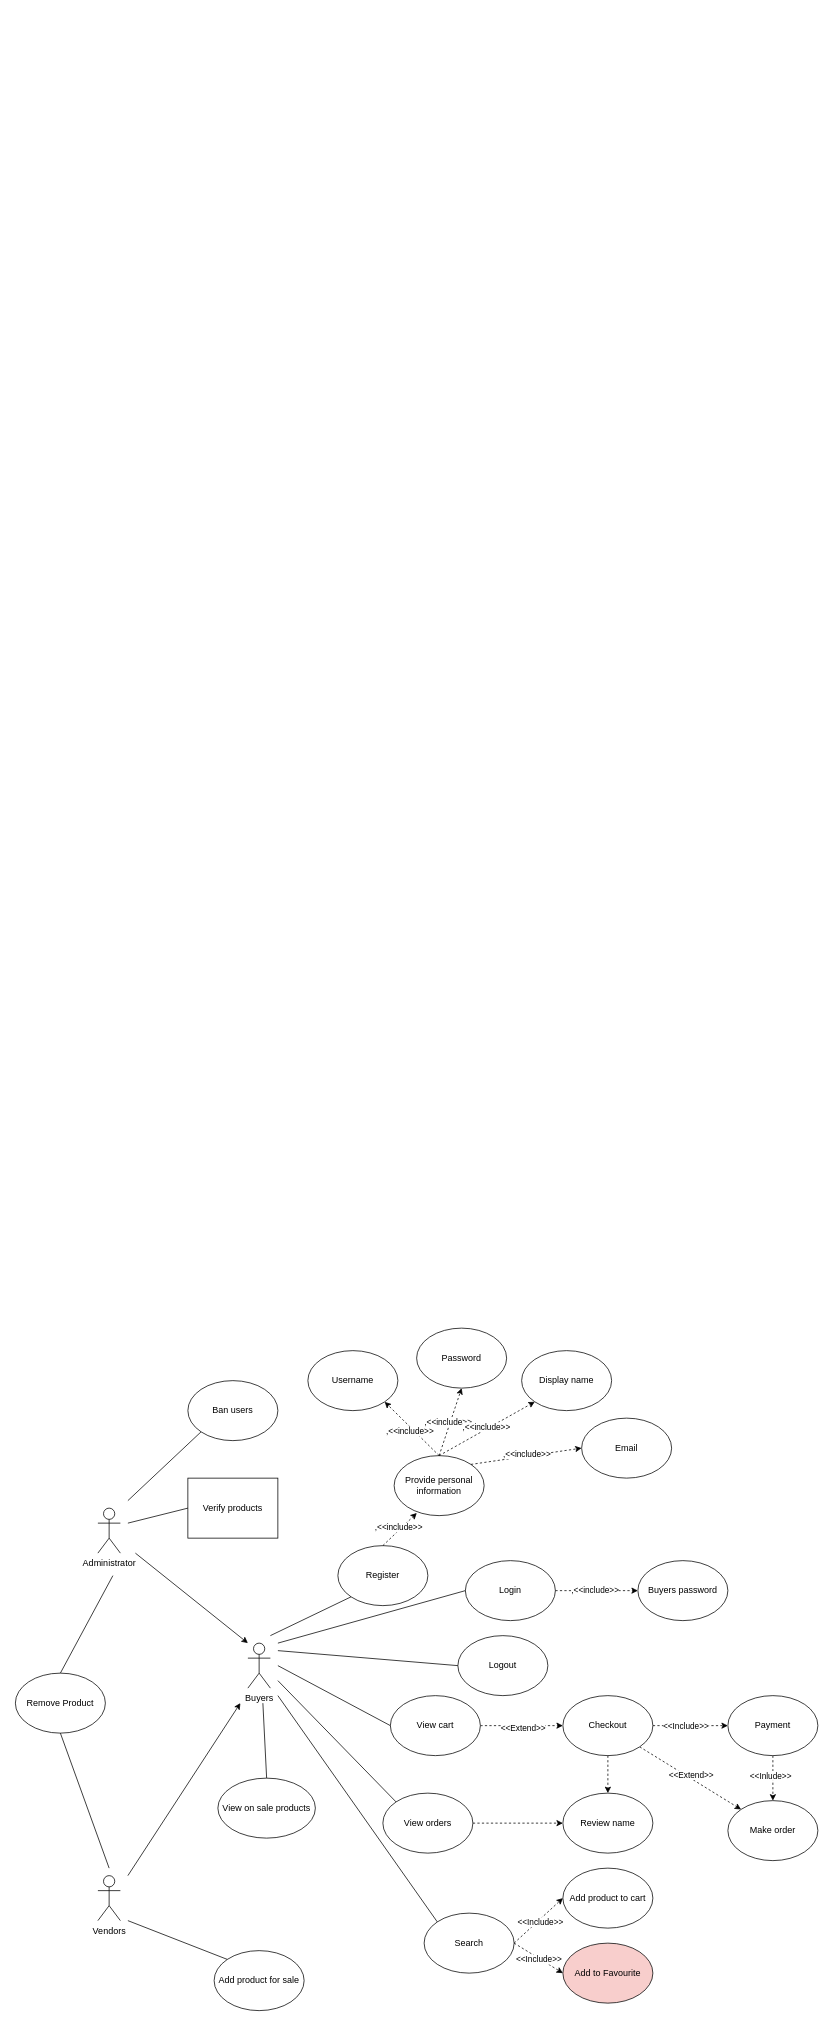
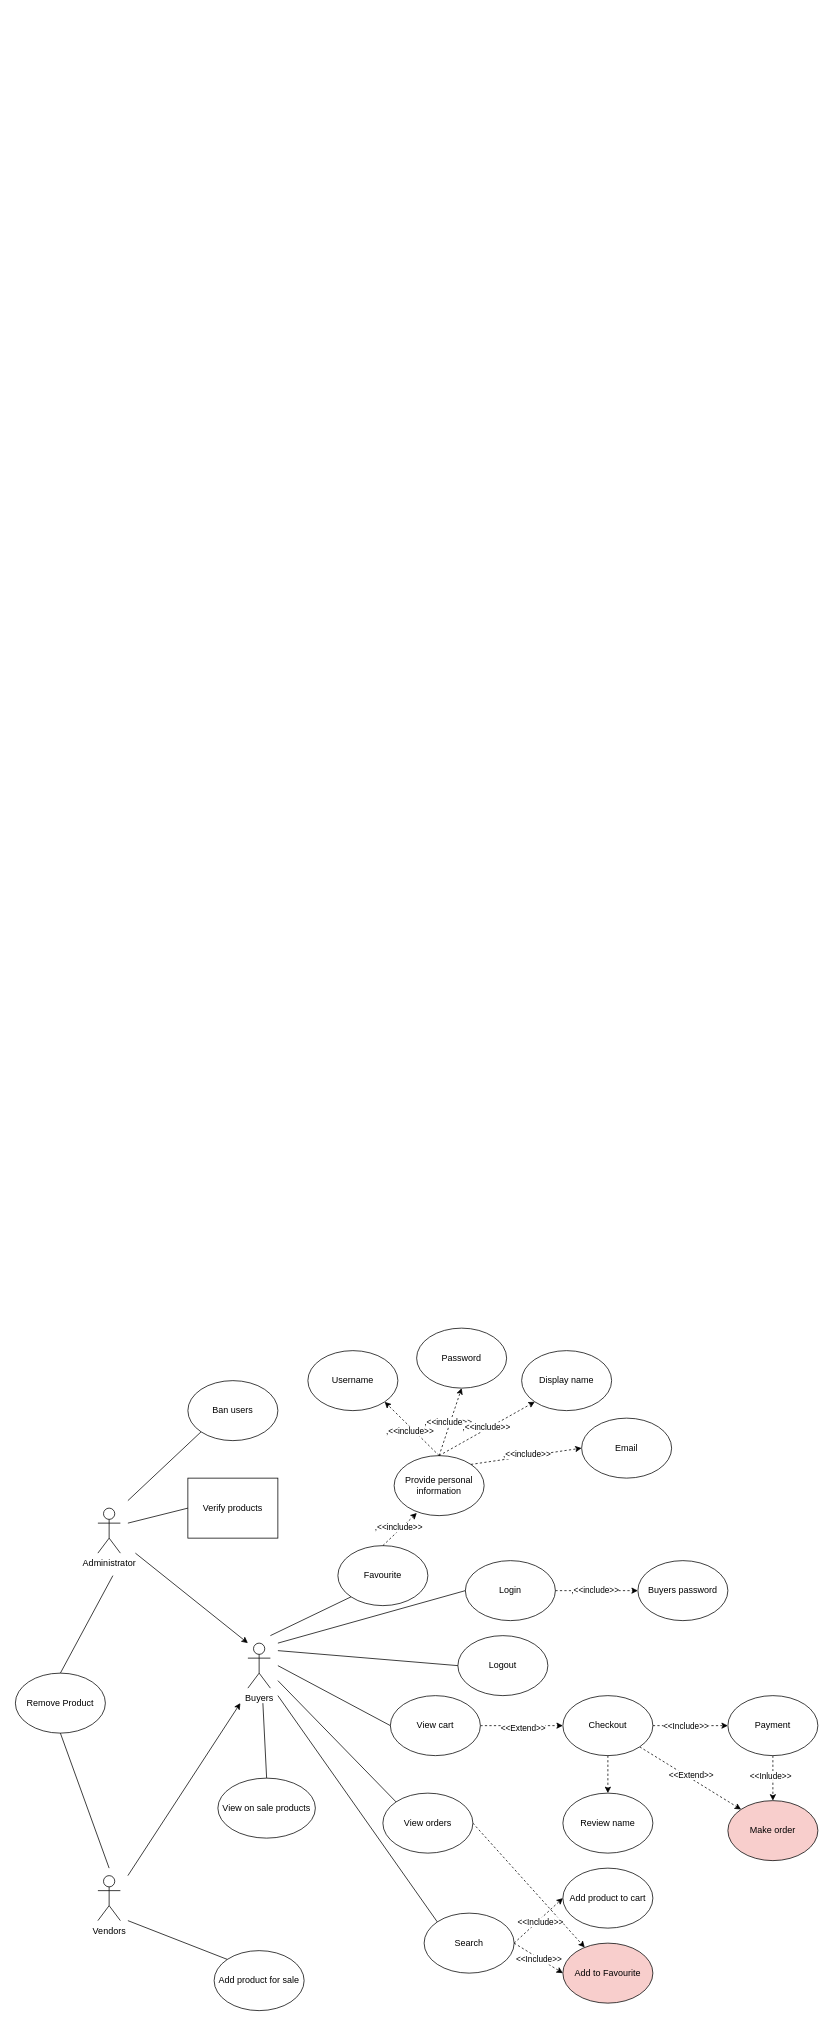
(383, 1575) -> (383, 1575)
(556, 1823) -> (514, 1869)
(773, 1830) -> (773, 1830)
